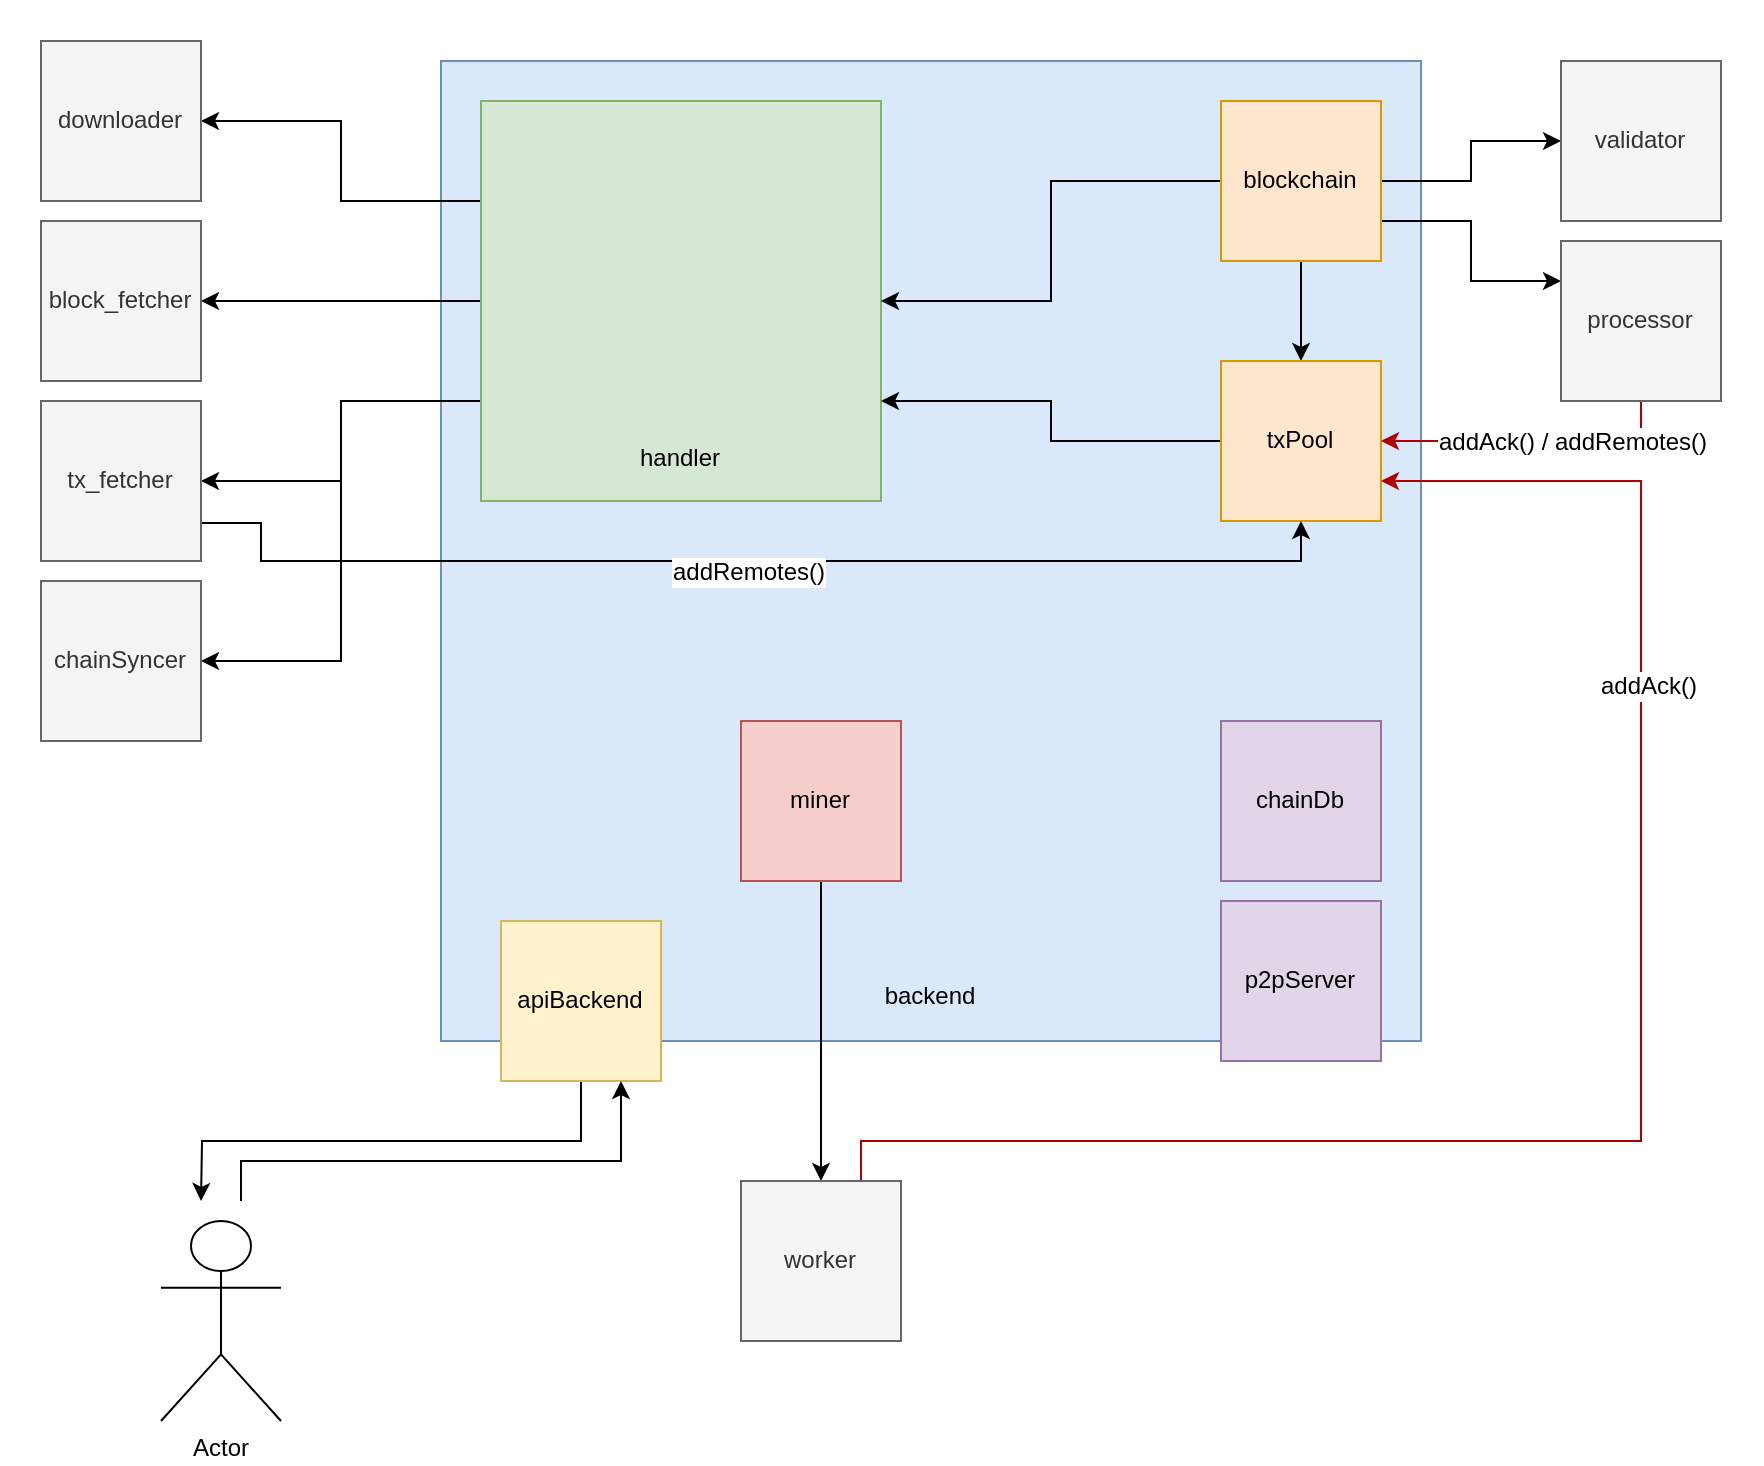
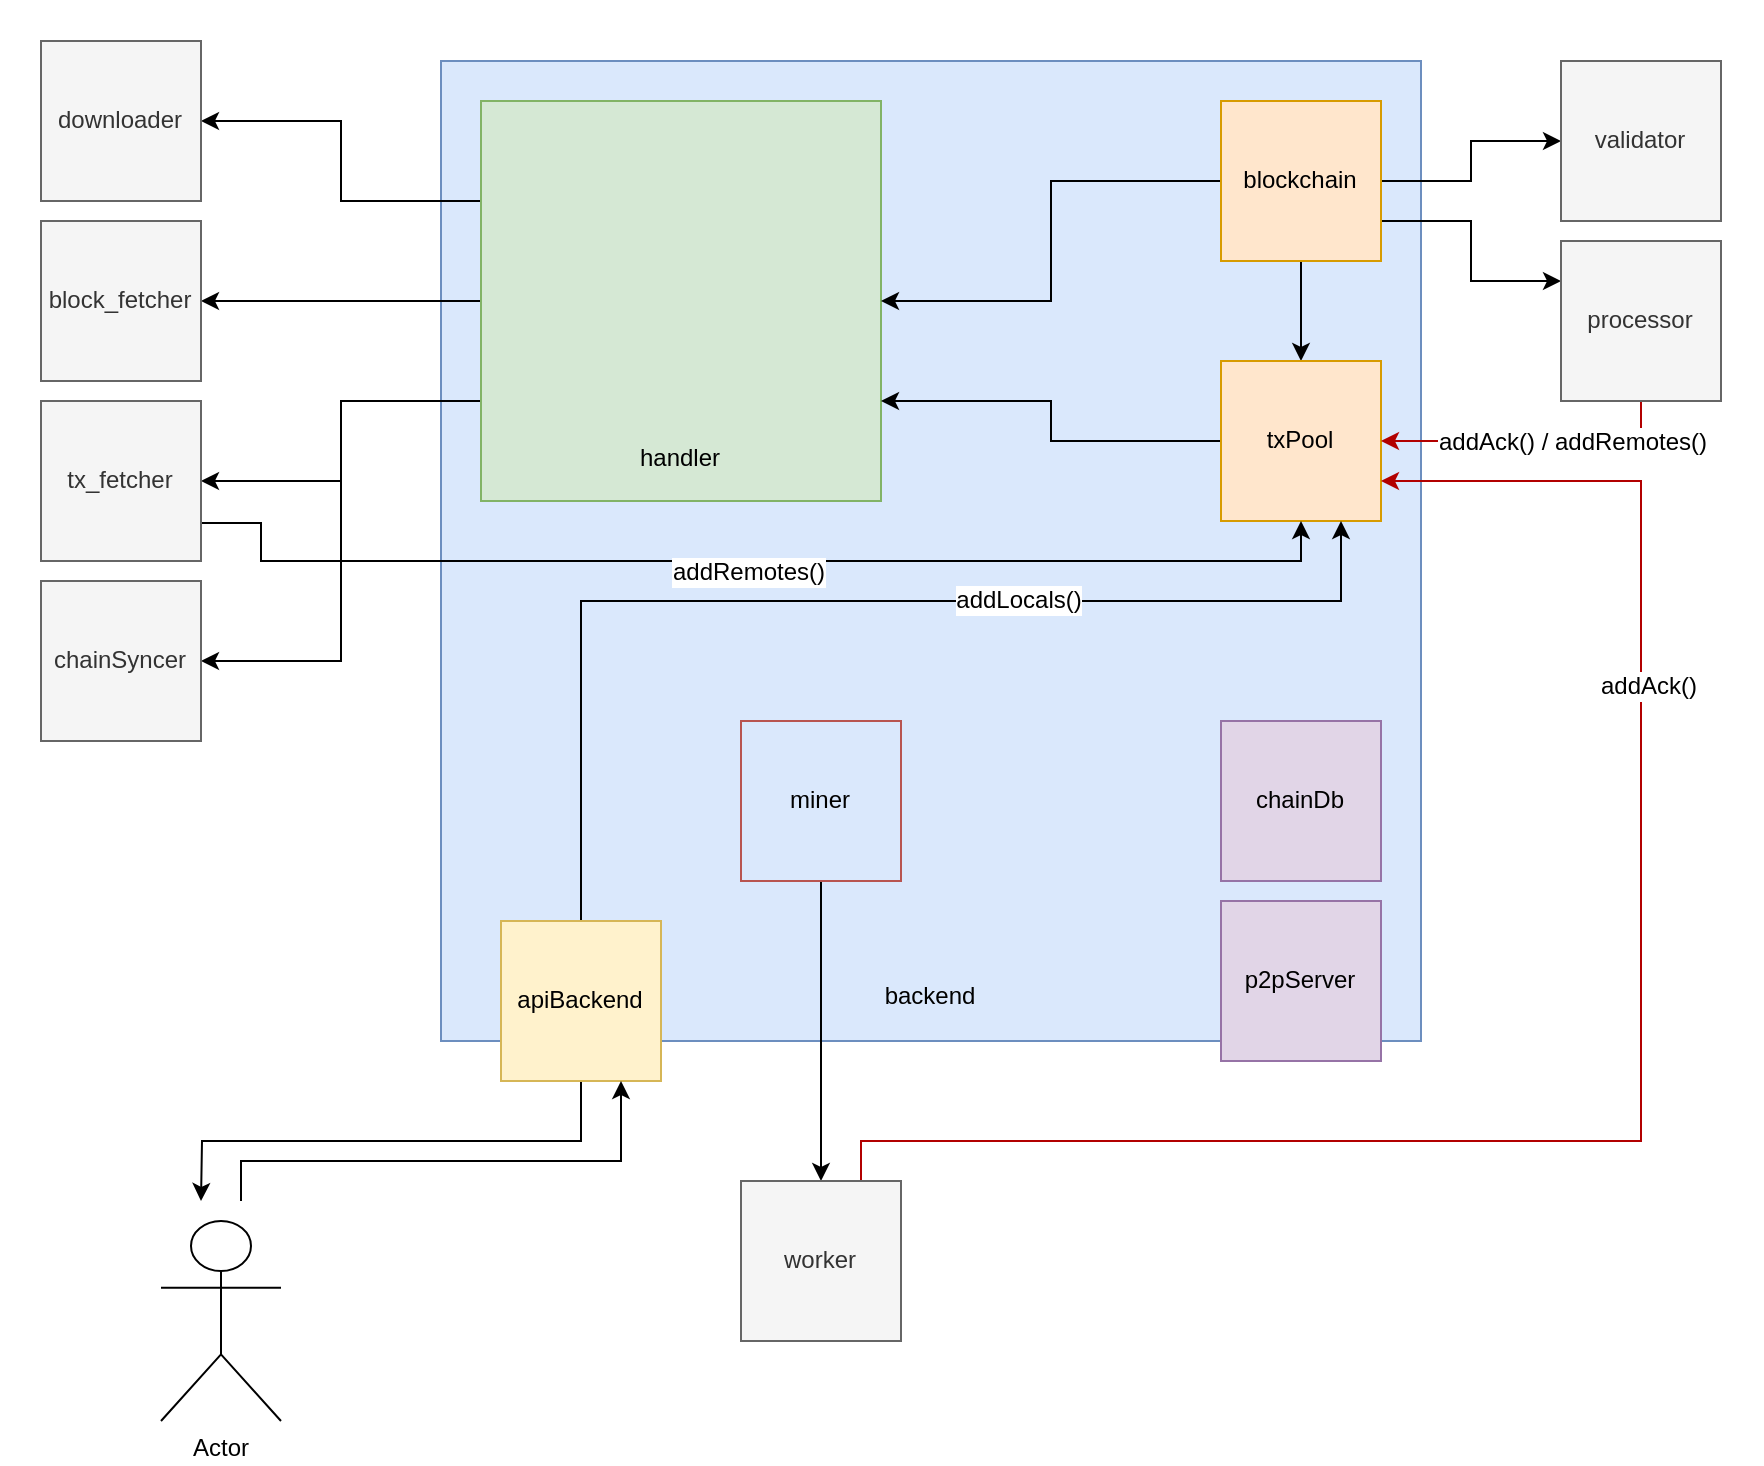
none -> (631, 601)
(821, 801) -> (821, 801)
